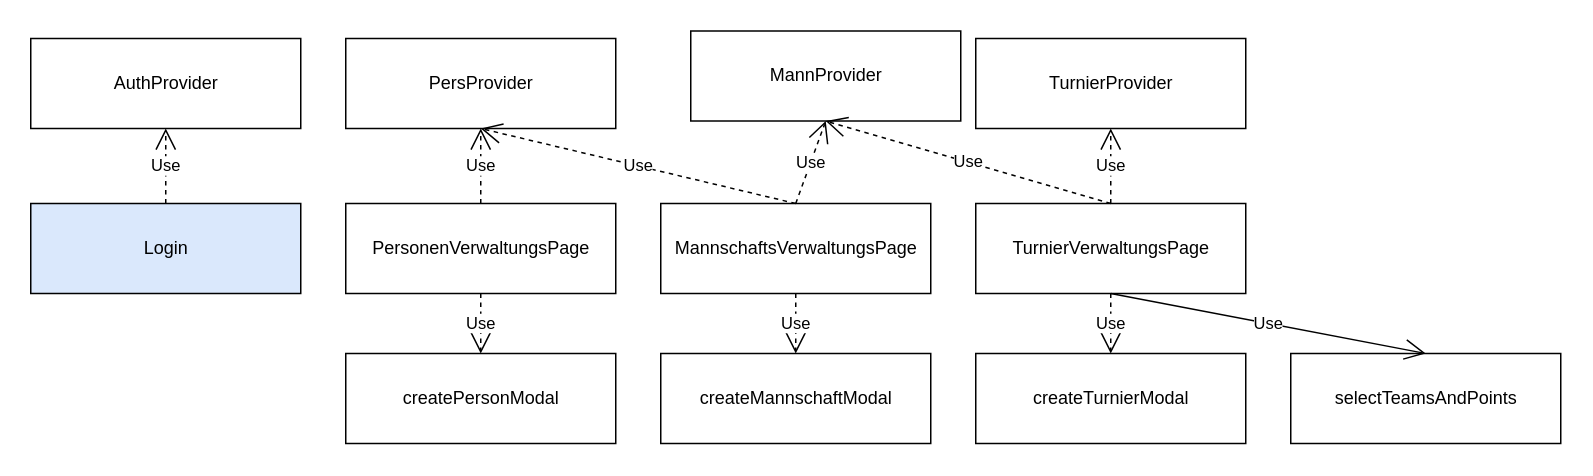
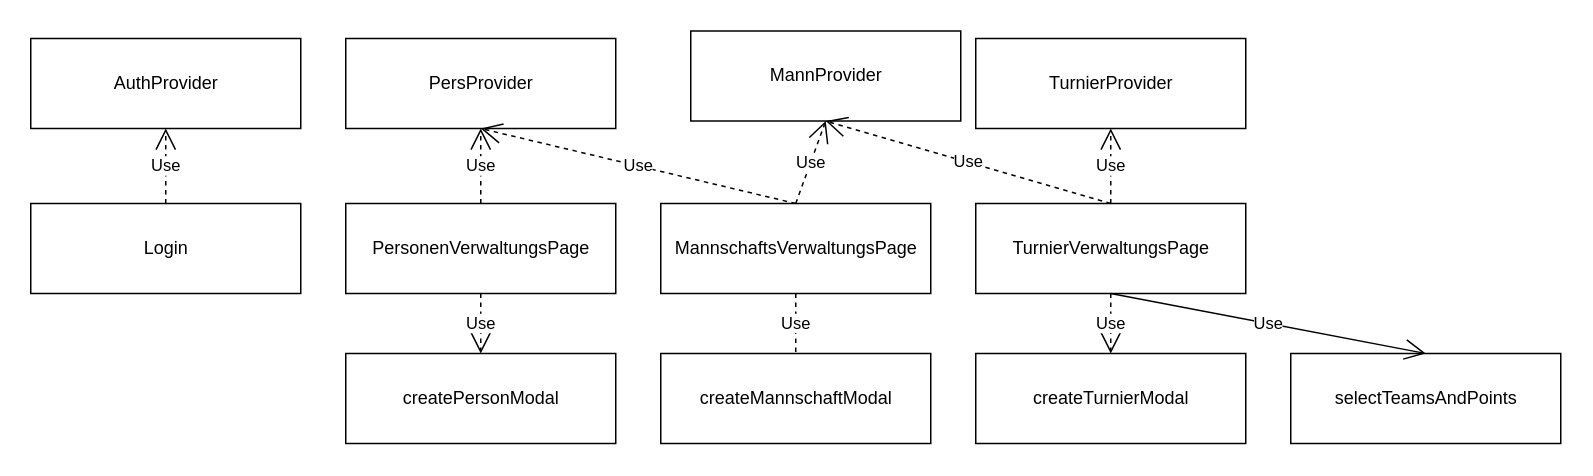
(166, 248) -> (166, 248)
(796, 346) -> (796, 348)
